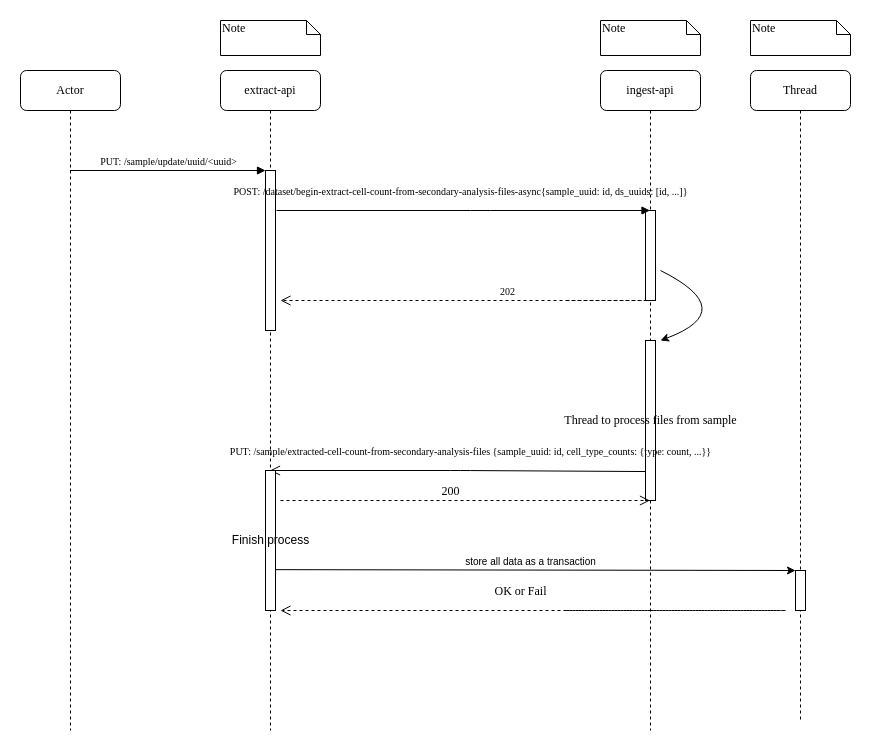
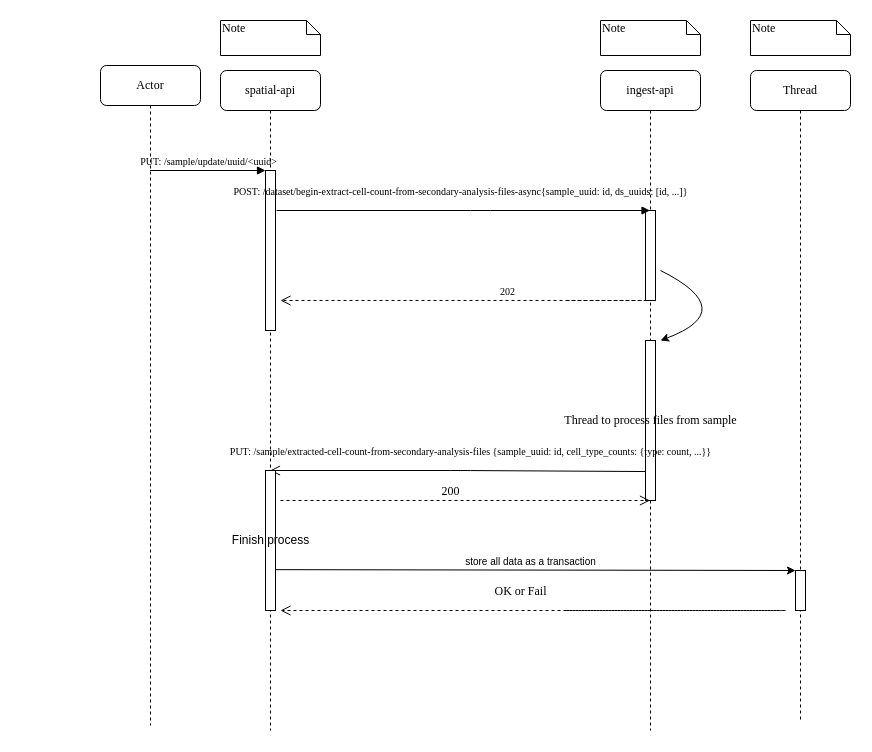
(271, 91) -> (271, 91)
(71, 401) -> (151, 396)
